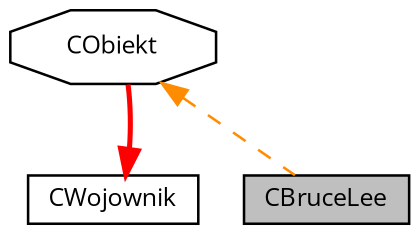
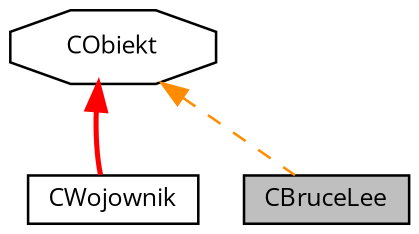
(130, 117) -> (97, 143)
